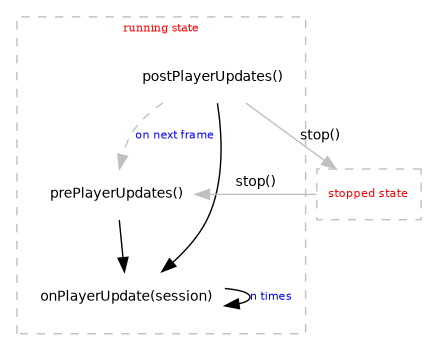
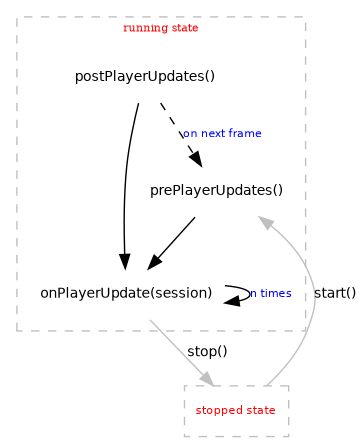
(138, 125) -> (177, 128)
(285, 132) -> (177, 348)
(256, 182) -> (336, 294)
